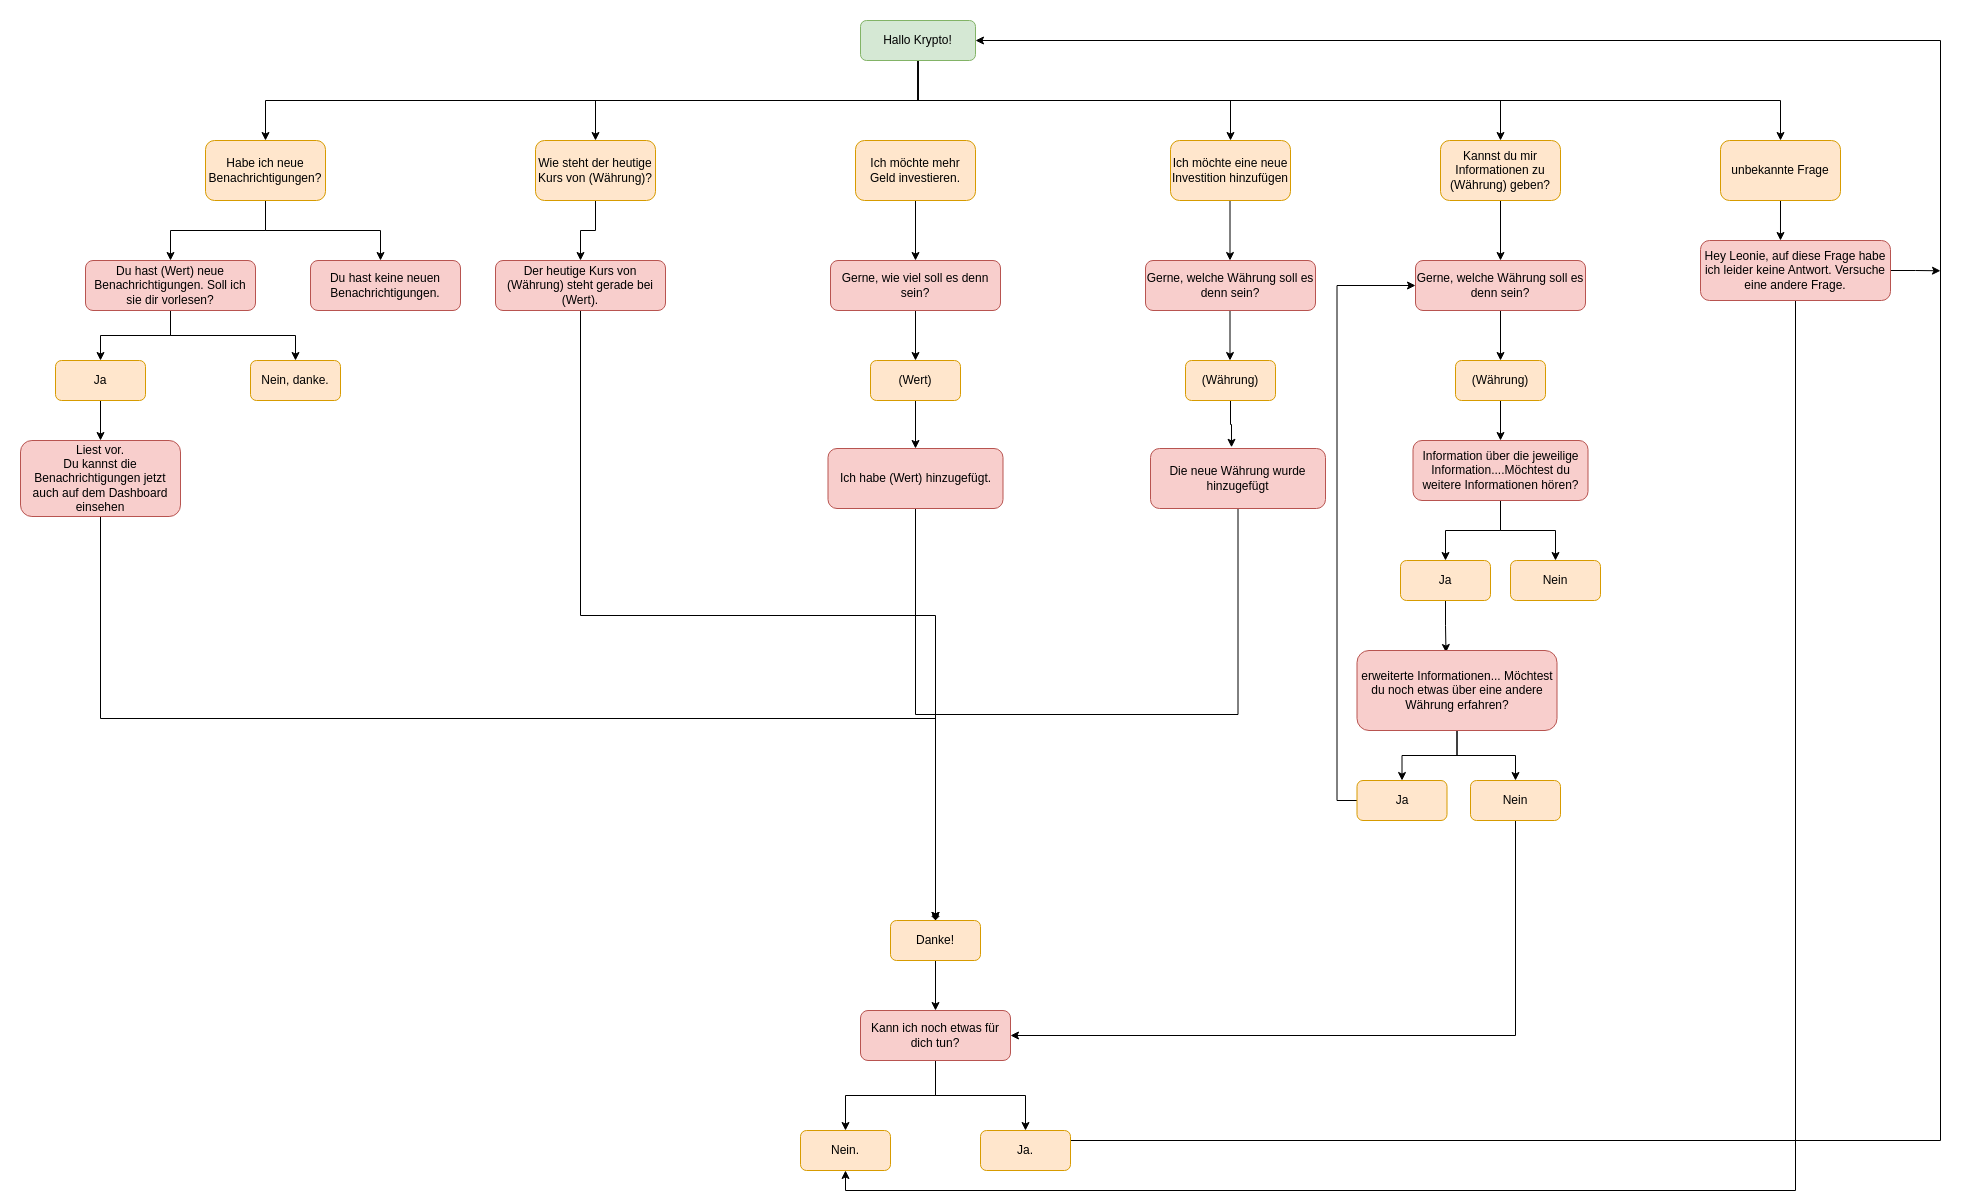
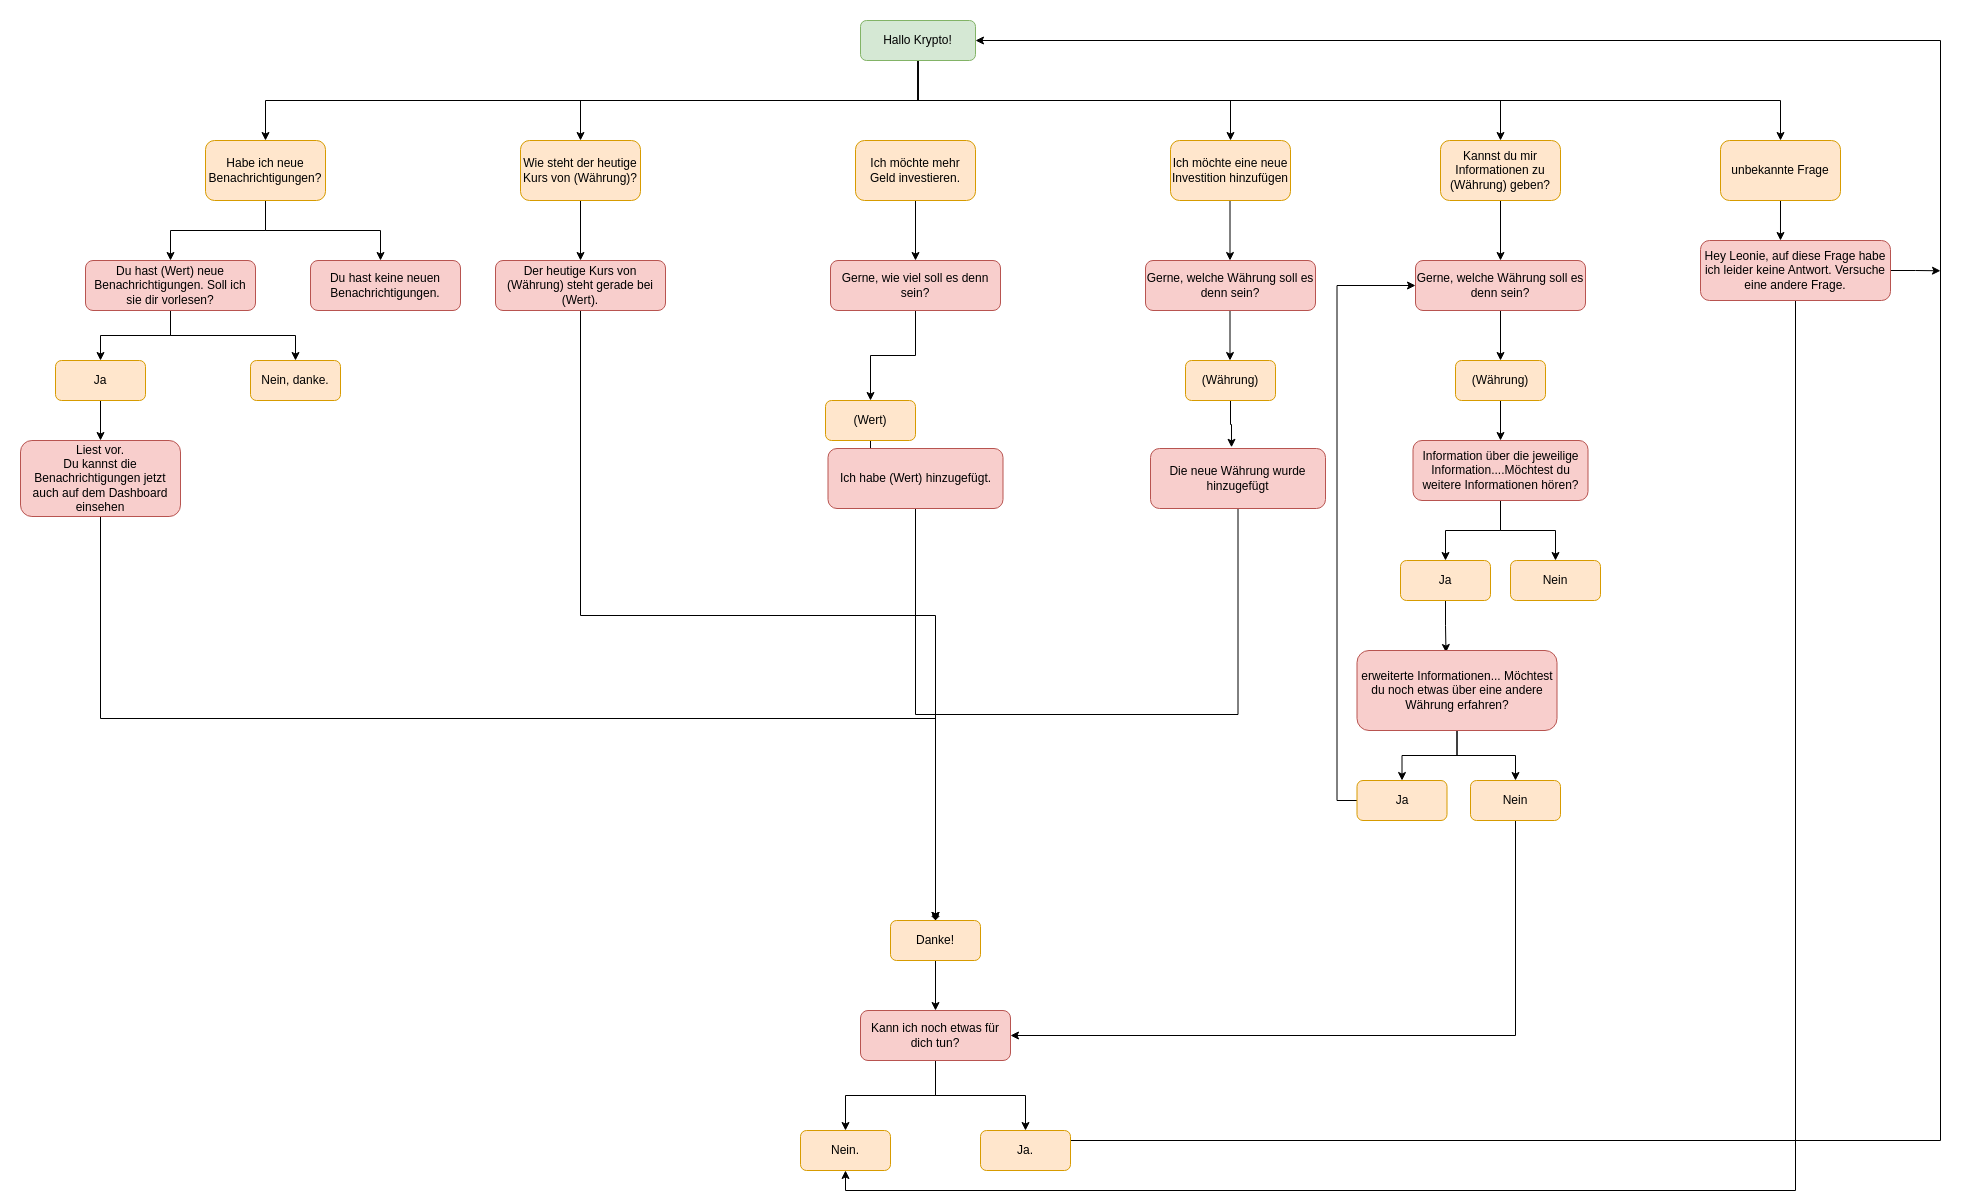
(596, 171) -> (581, 171)
(916, 381) -> (871, 421)
